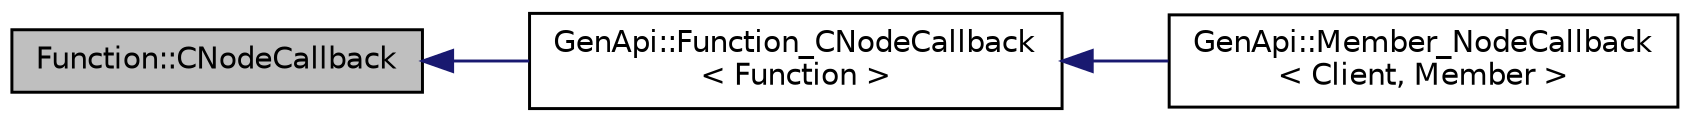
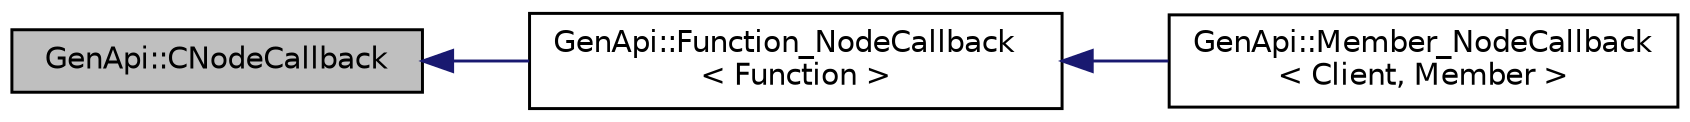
(217, 61) -> (217, 61)
(796, 61) -> (796, 61)
